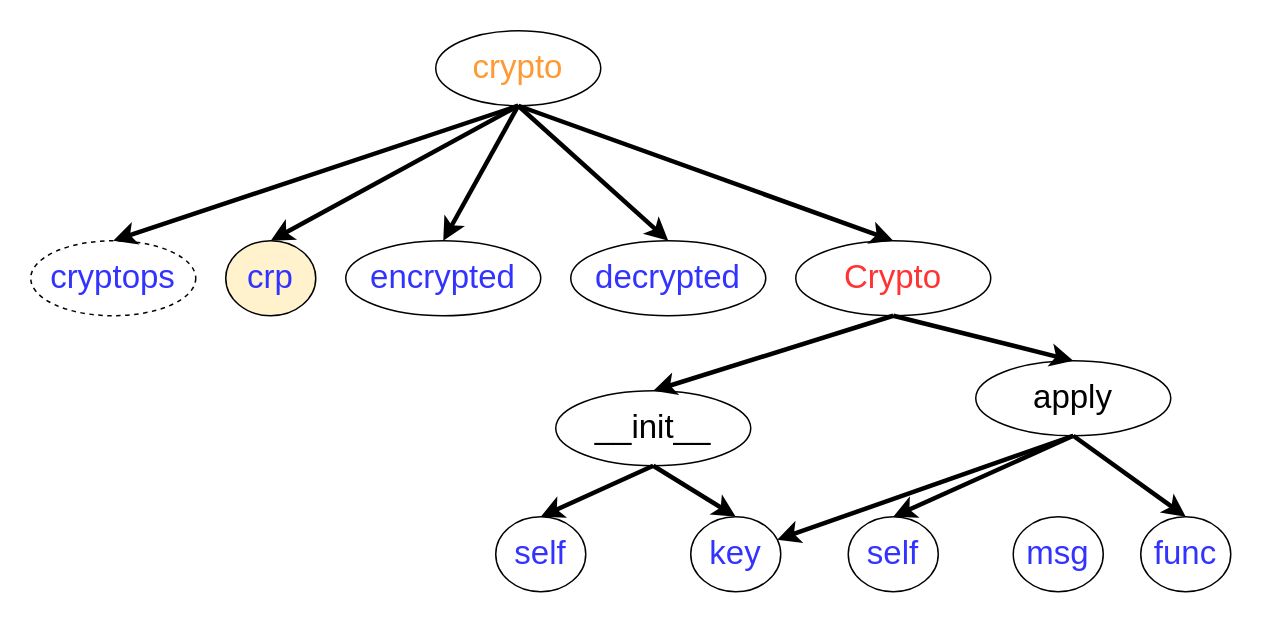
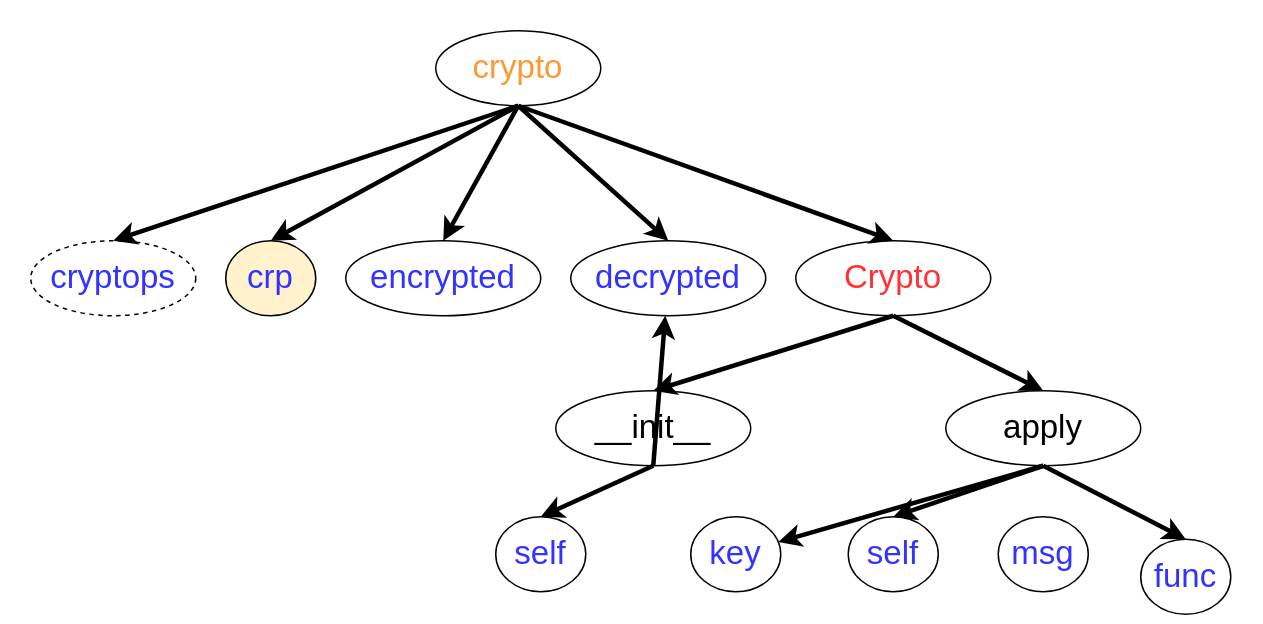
(1073, 398) -> (1043, 428)
(688, 488) -> (659, 397)
(1058, 554) -> (1043, 554)
(1186, 554) -> (1186, 577)
